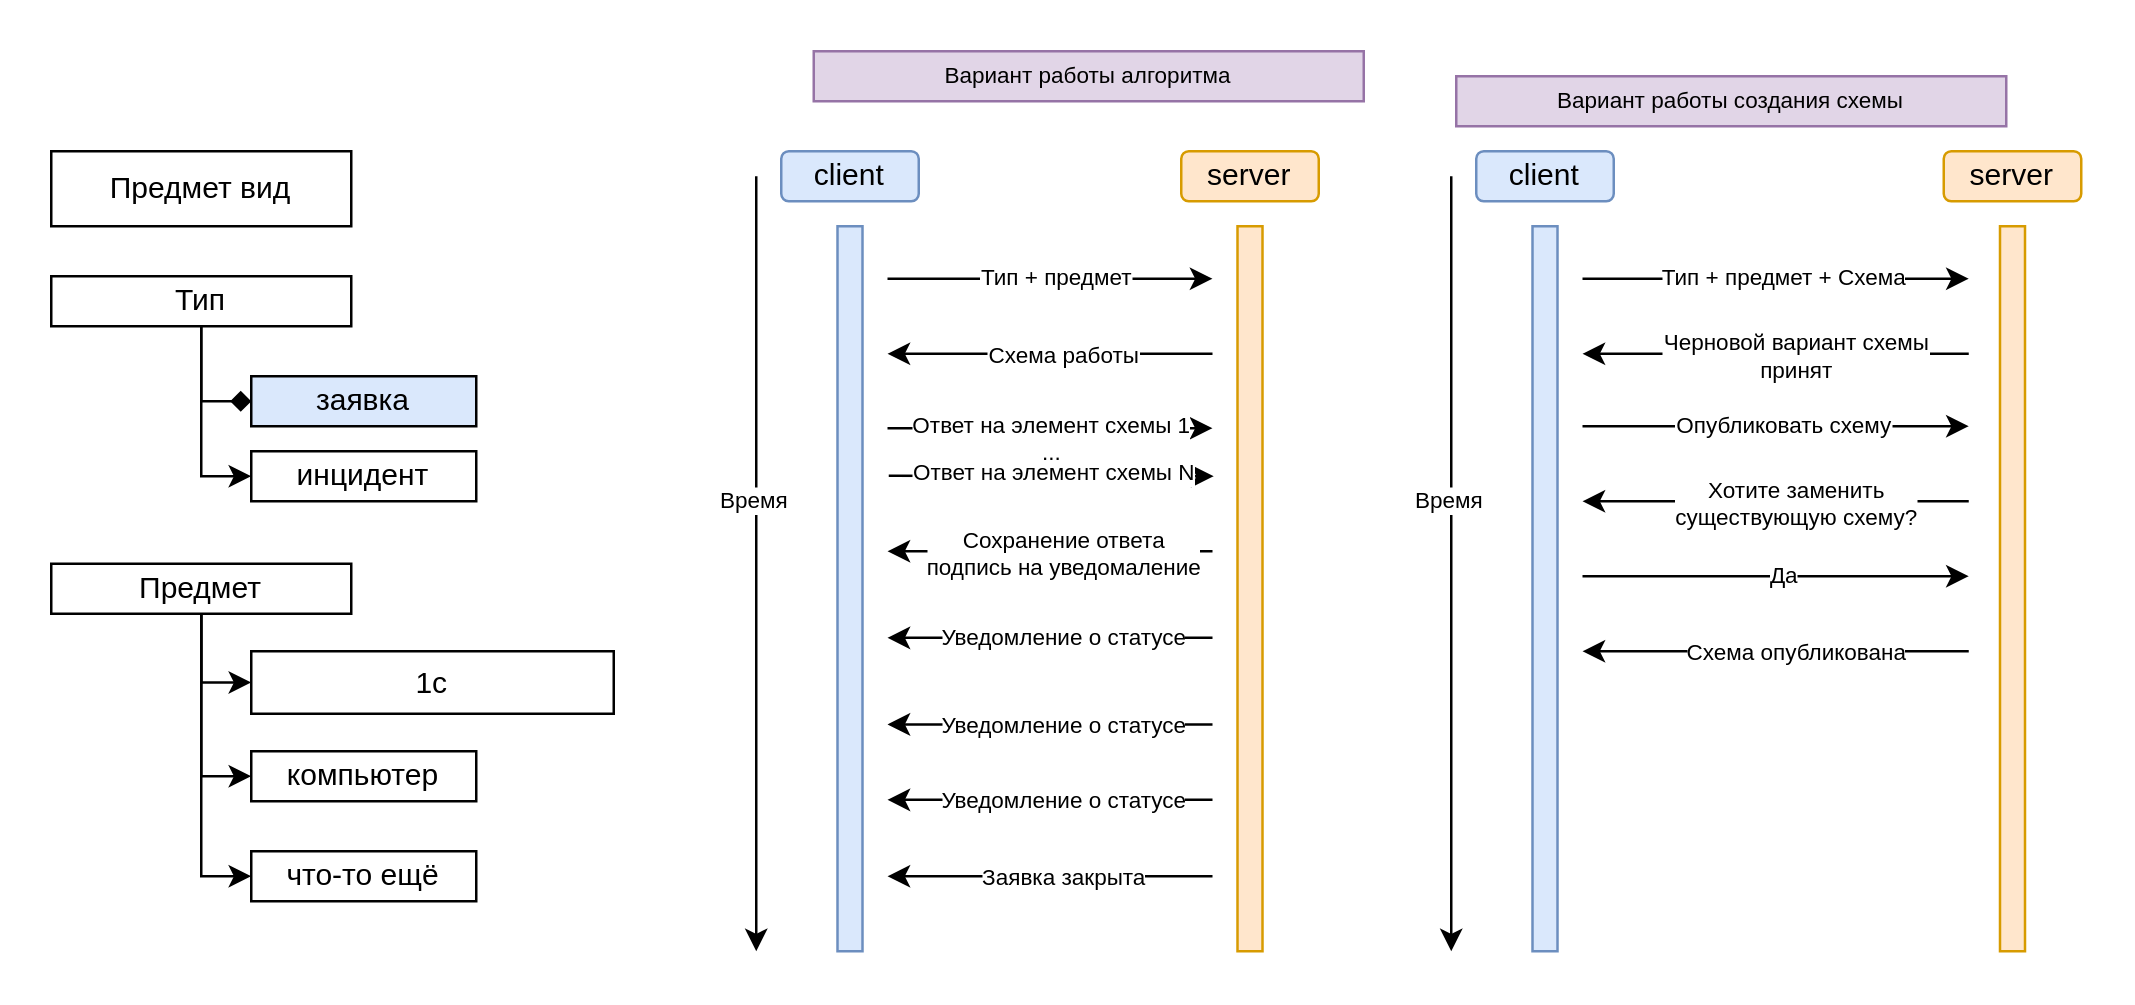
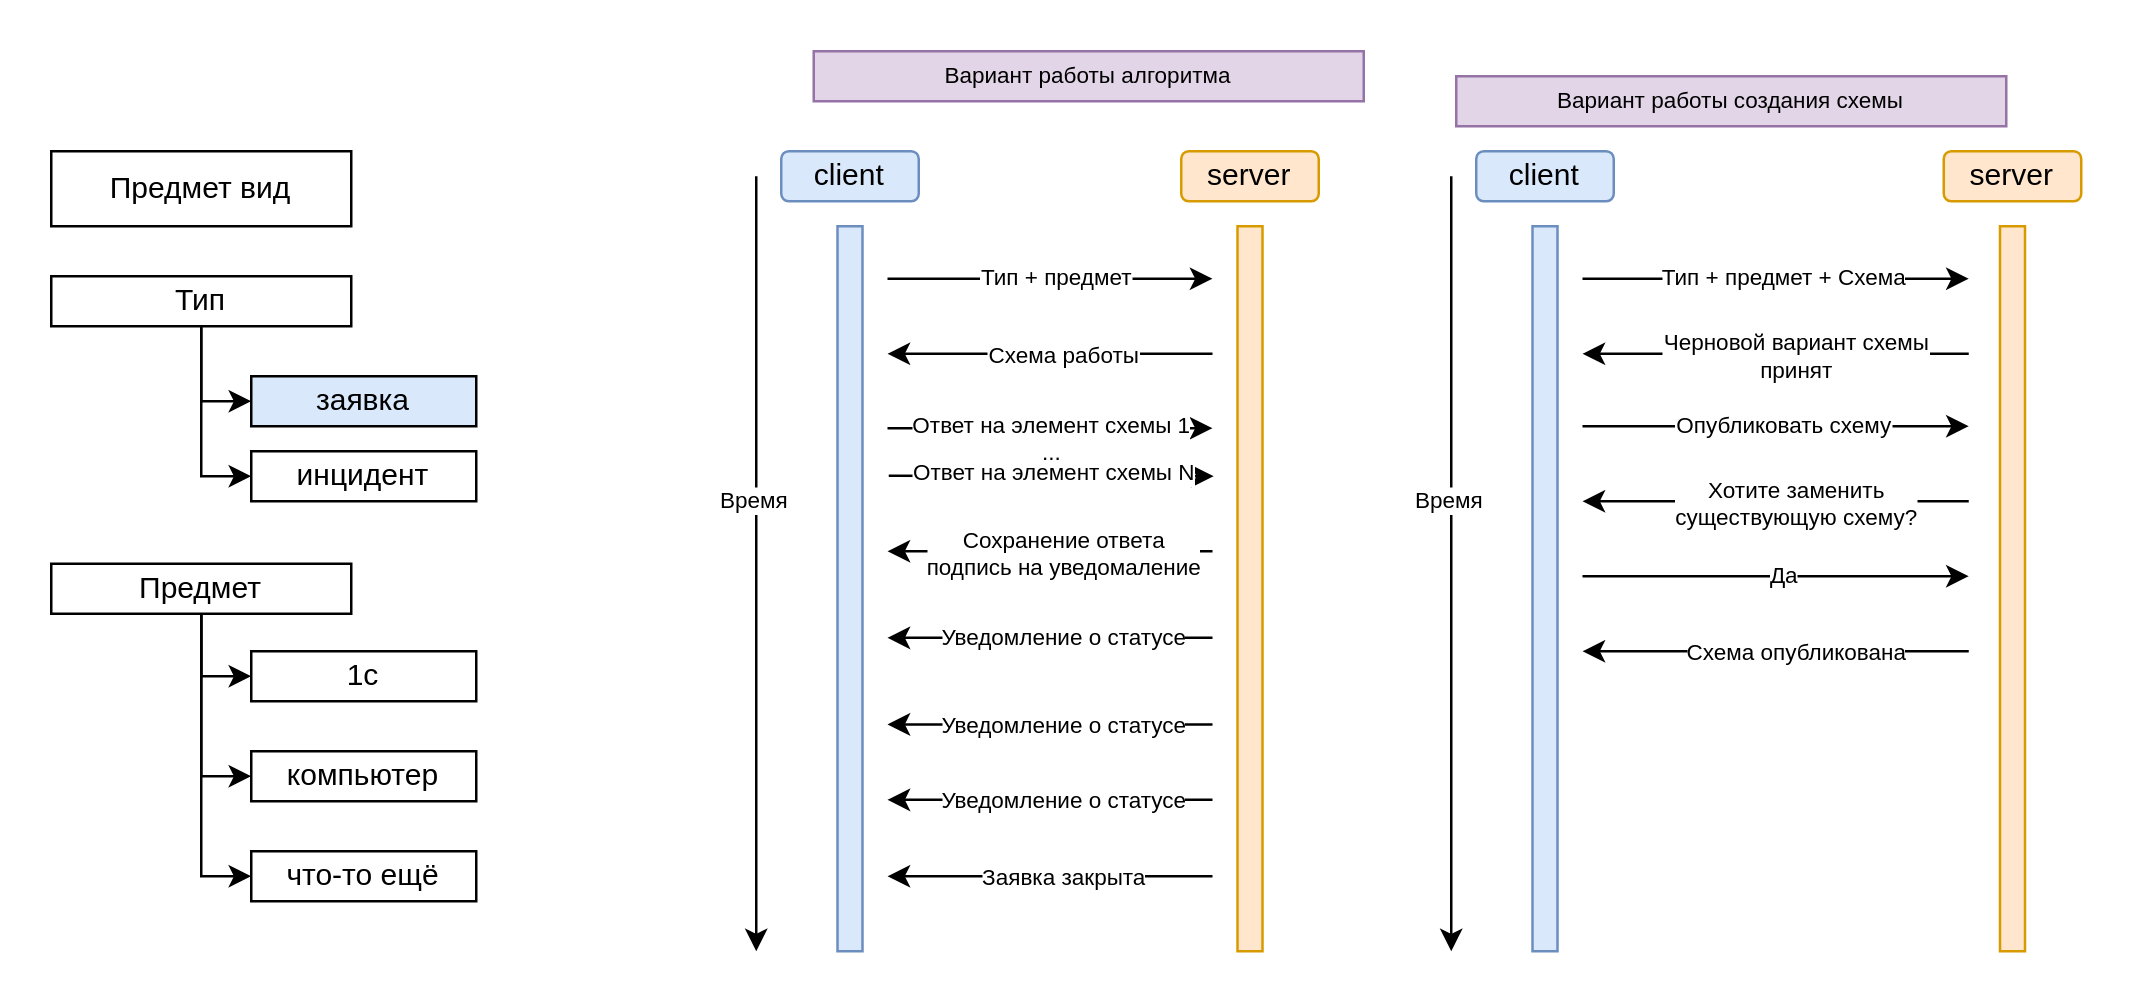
(231, 401) -> (232, 401)
(433, 683) -> (364, 676)
